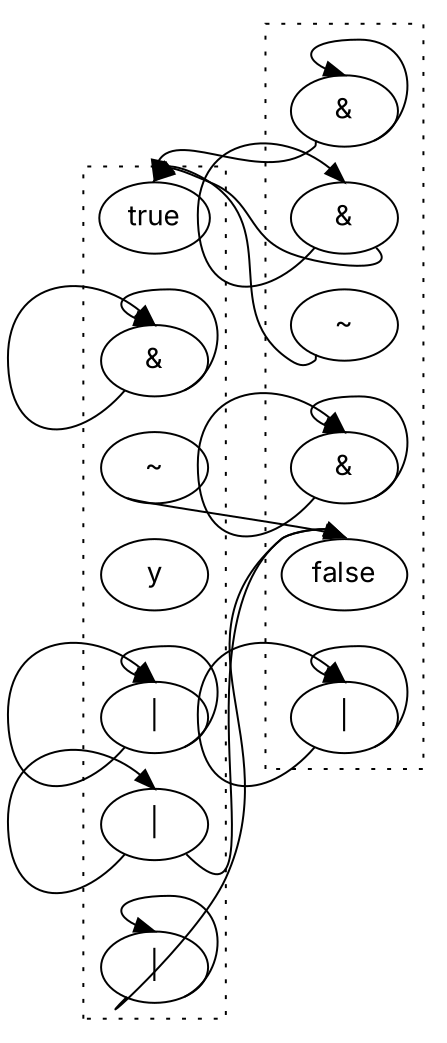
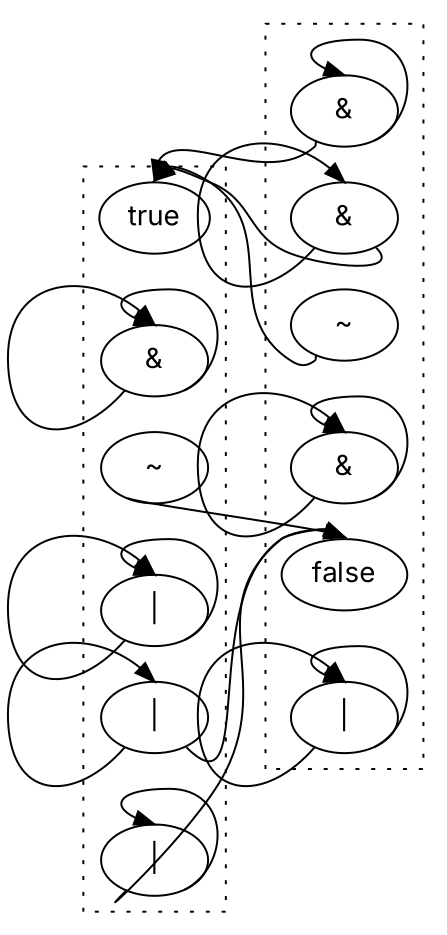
(155, 575) -> none
